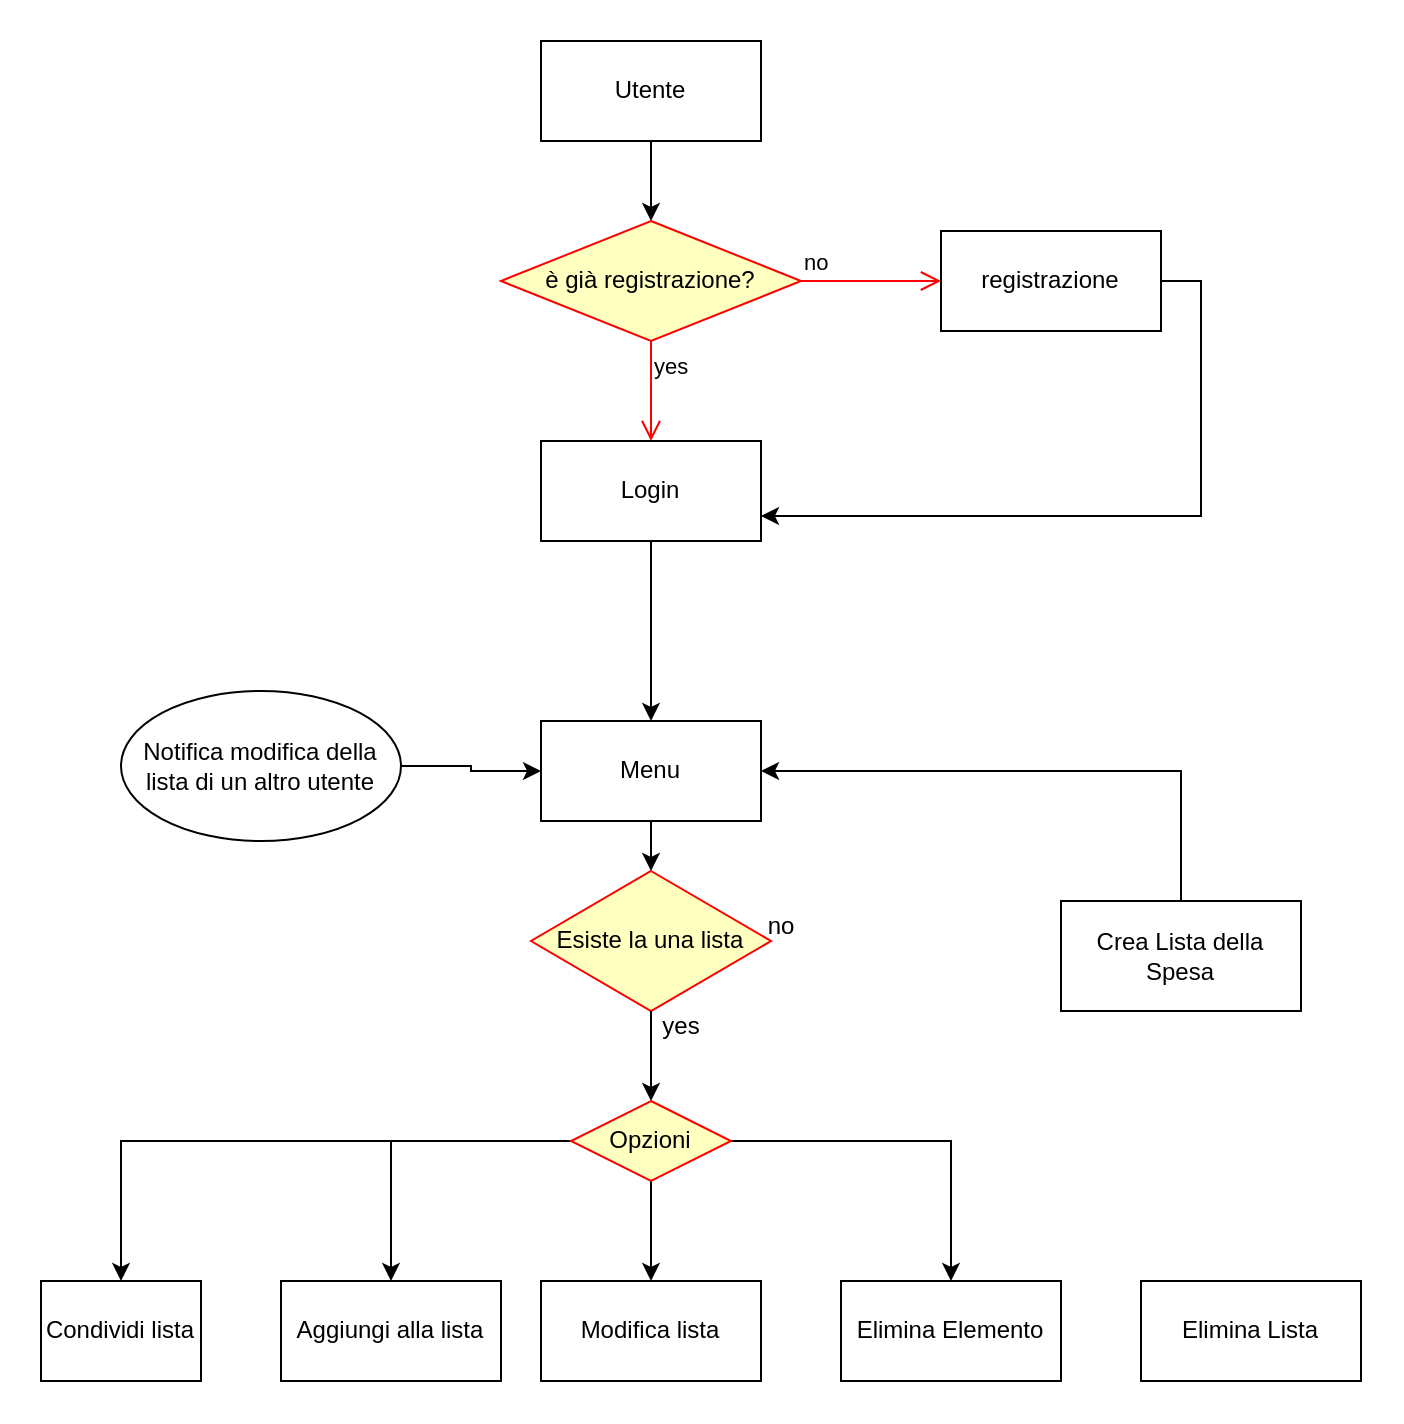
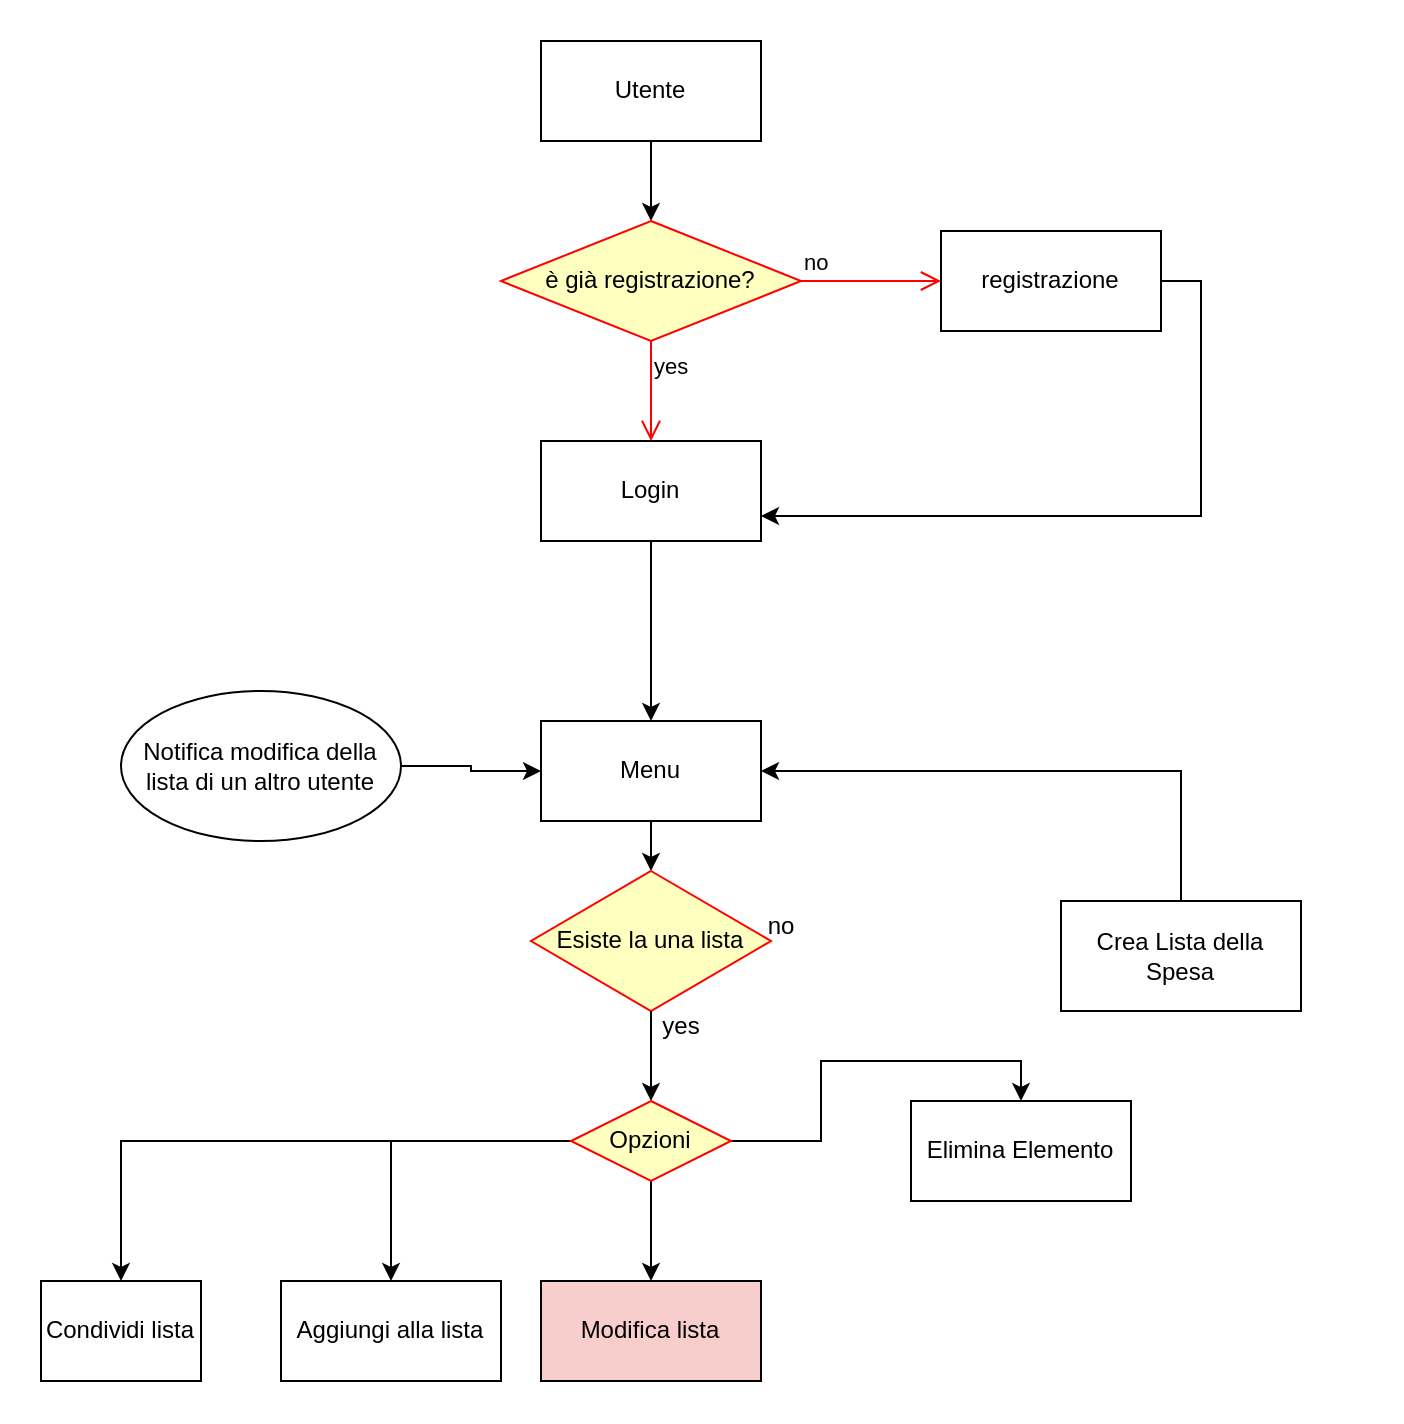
(651, 1331) -> (651, 1331)
(951, 1331) -> (1021, 1151)
(1251, 1331) -> none
